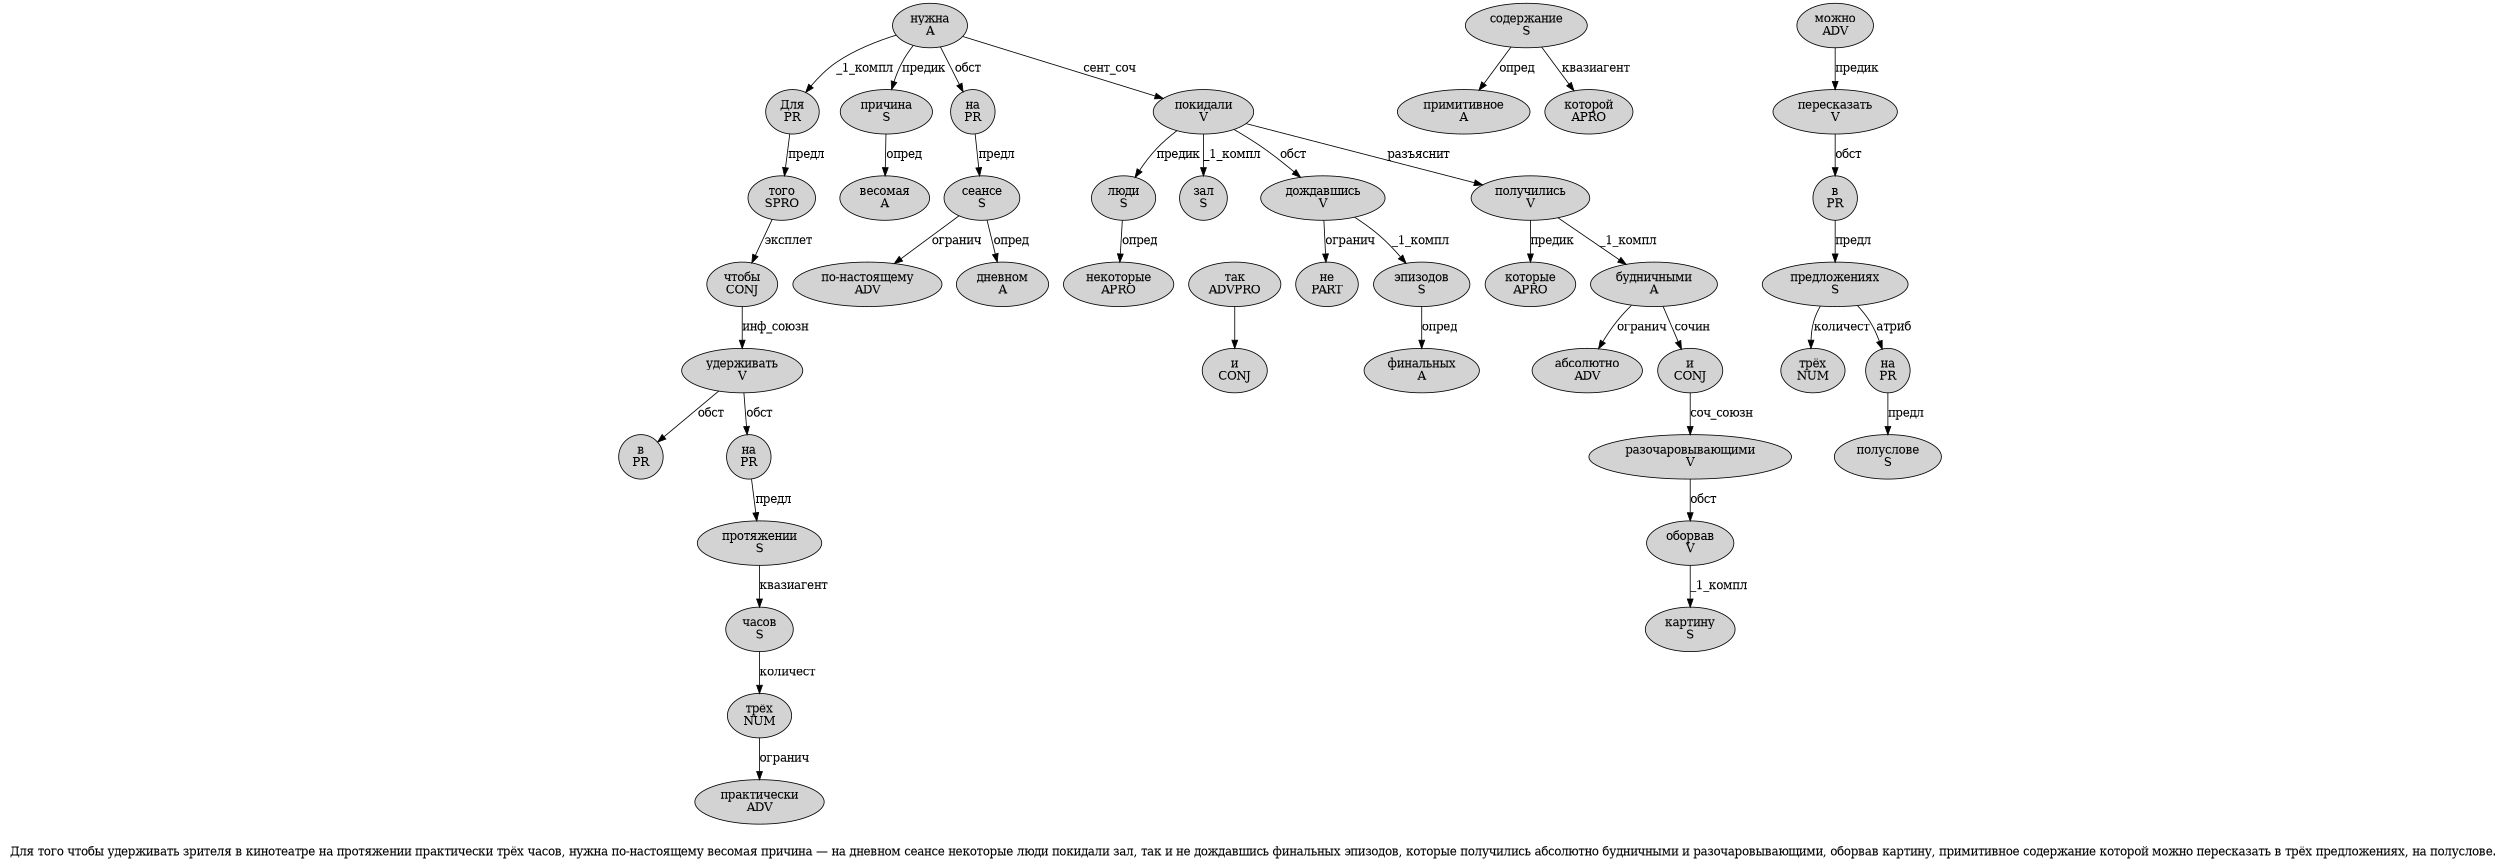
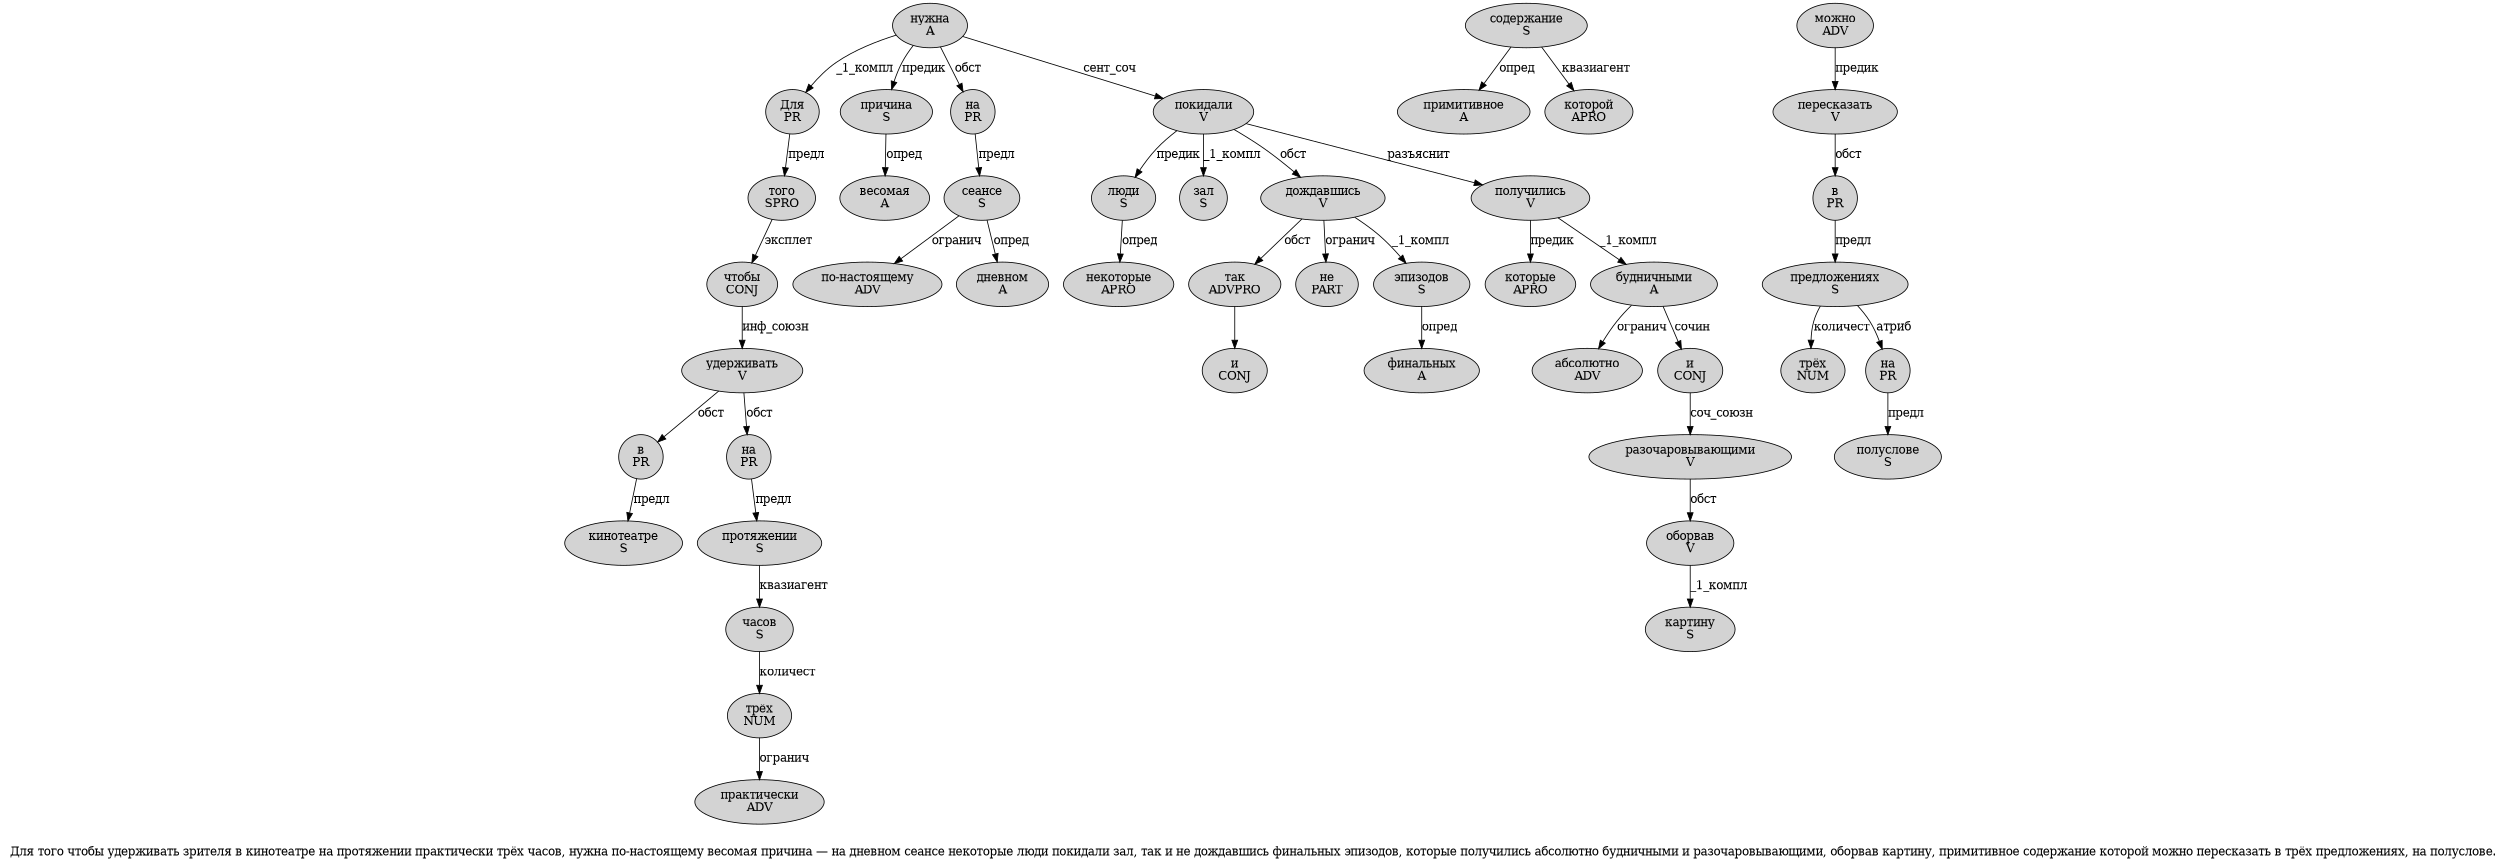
none -> (1282, 239)
none -> (624, 543)
